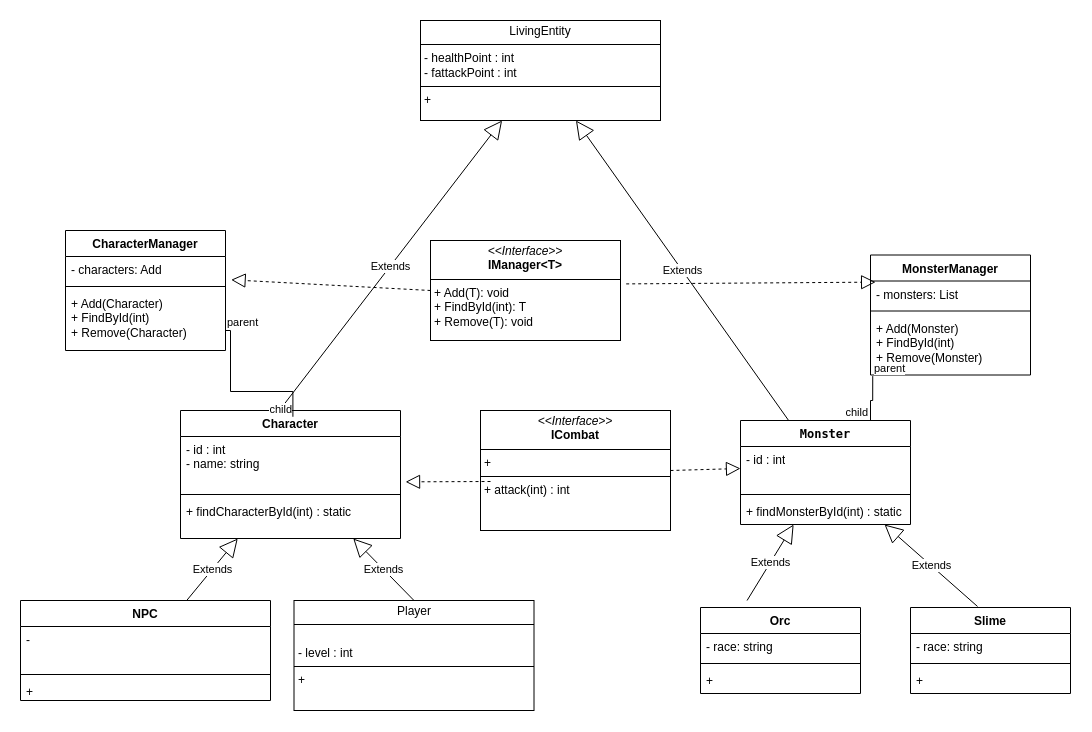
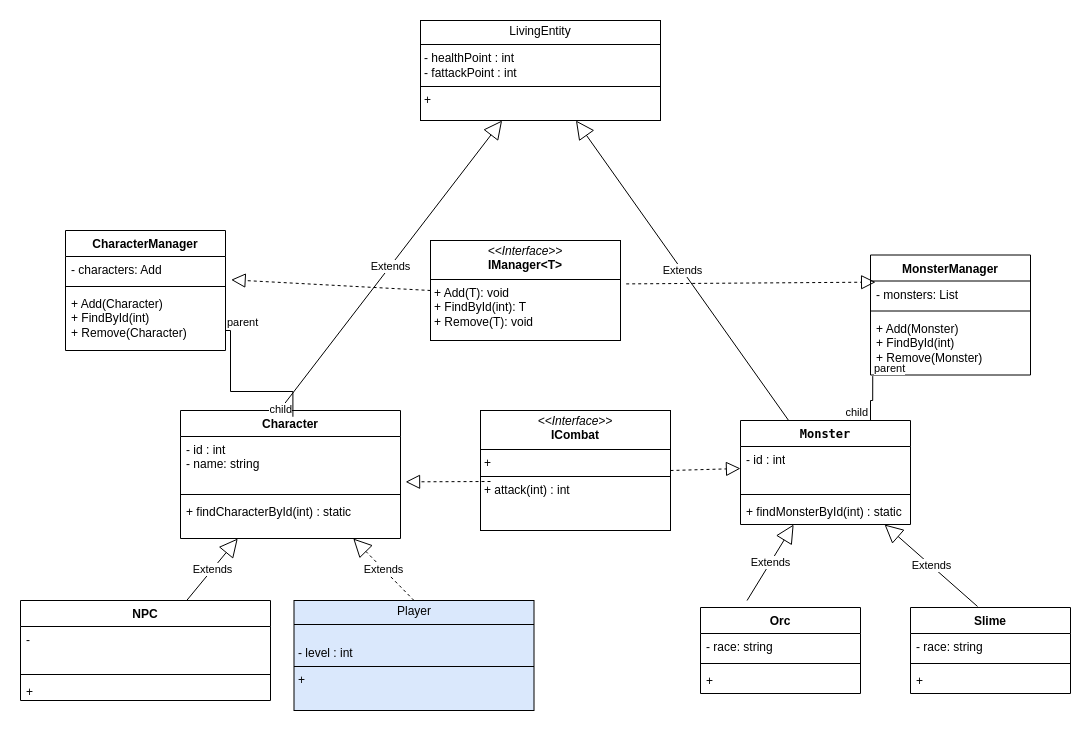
(401, 587) -> (401, 587)
(414, 656) -> (414, 656)
